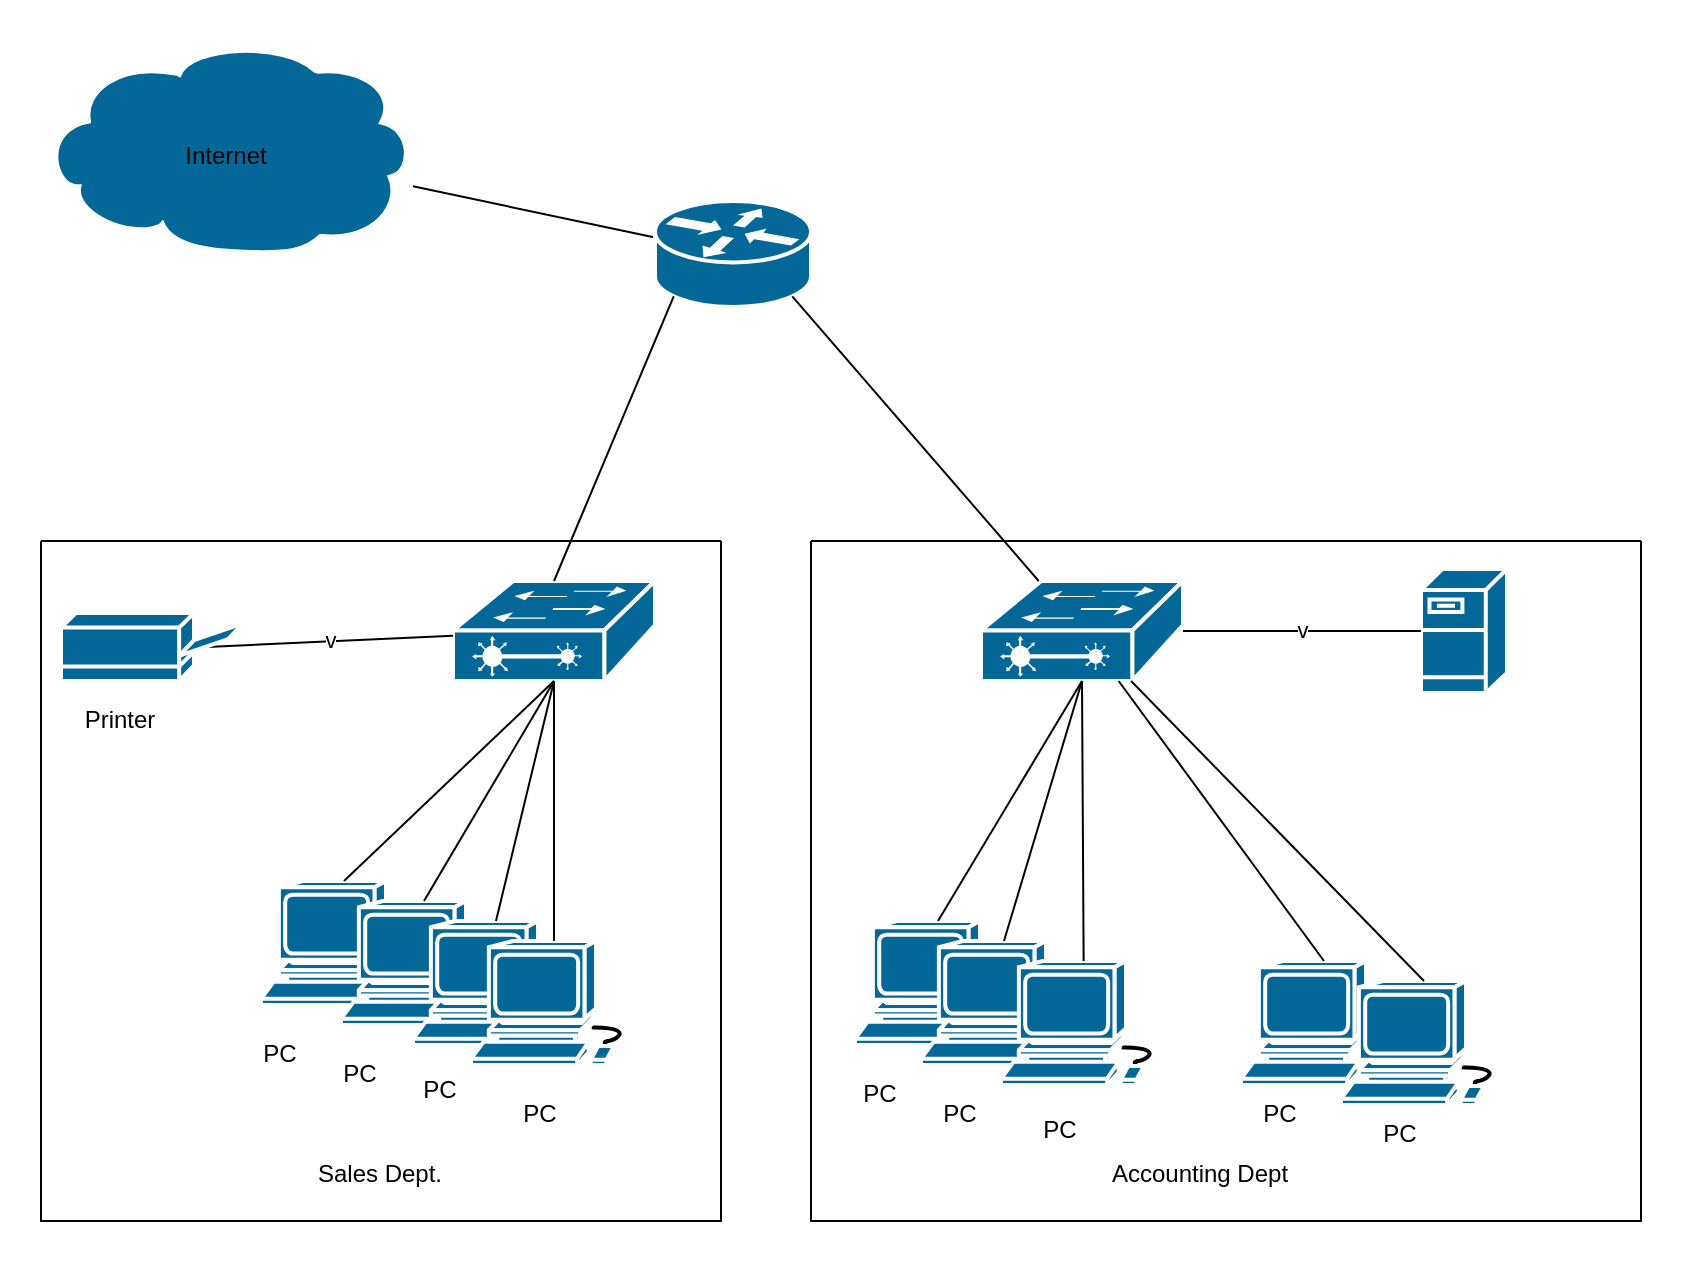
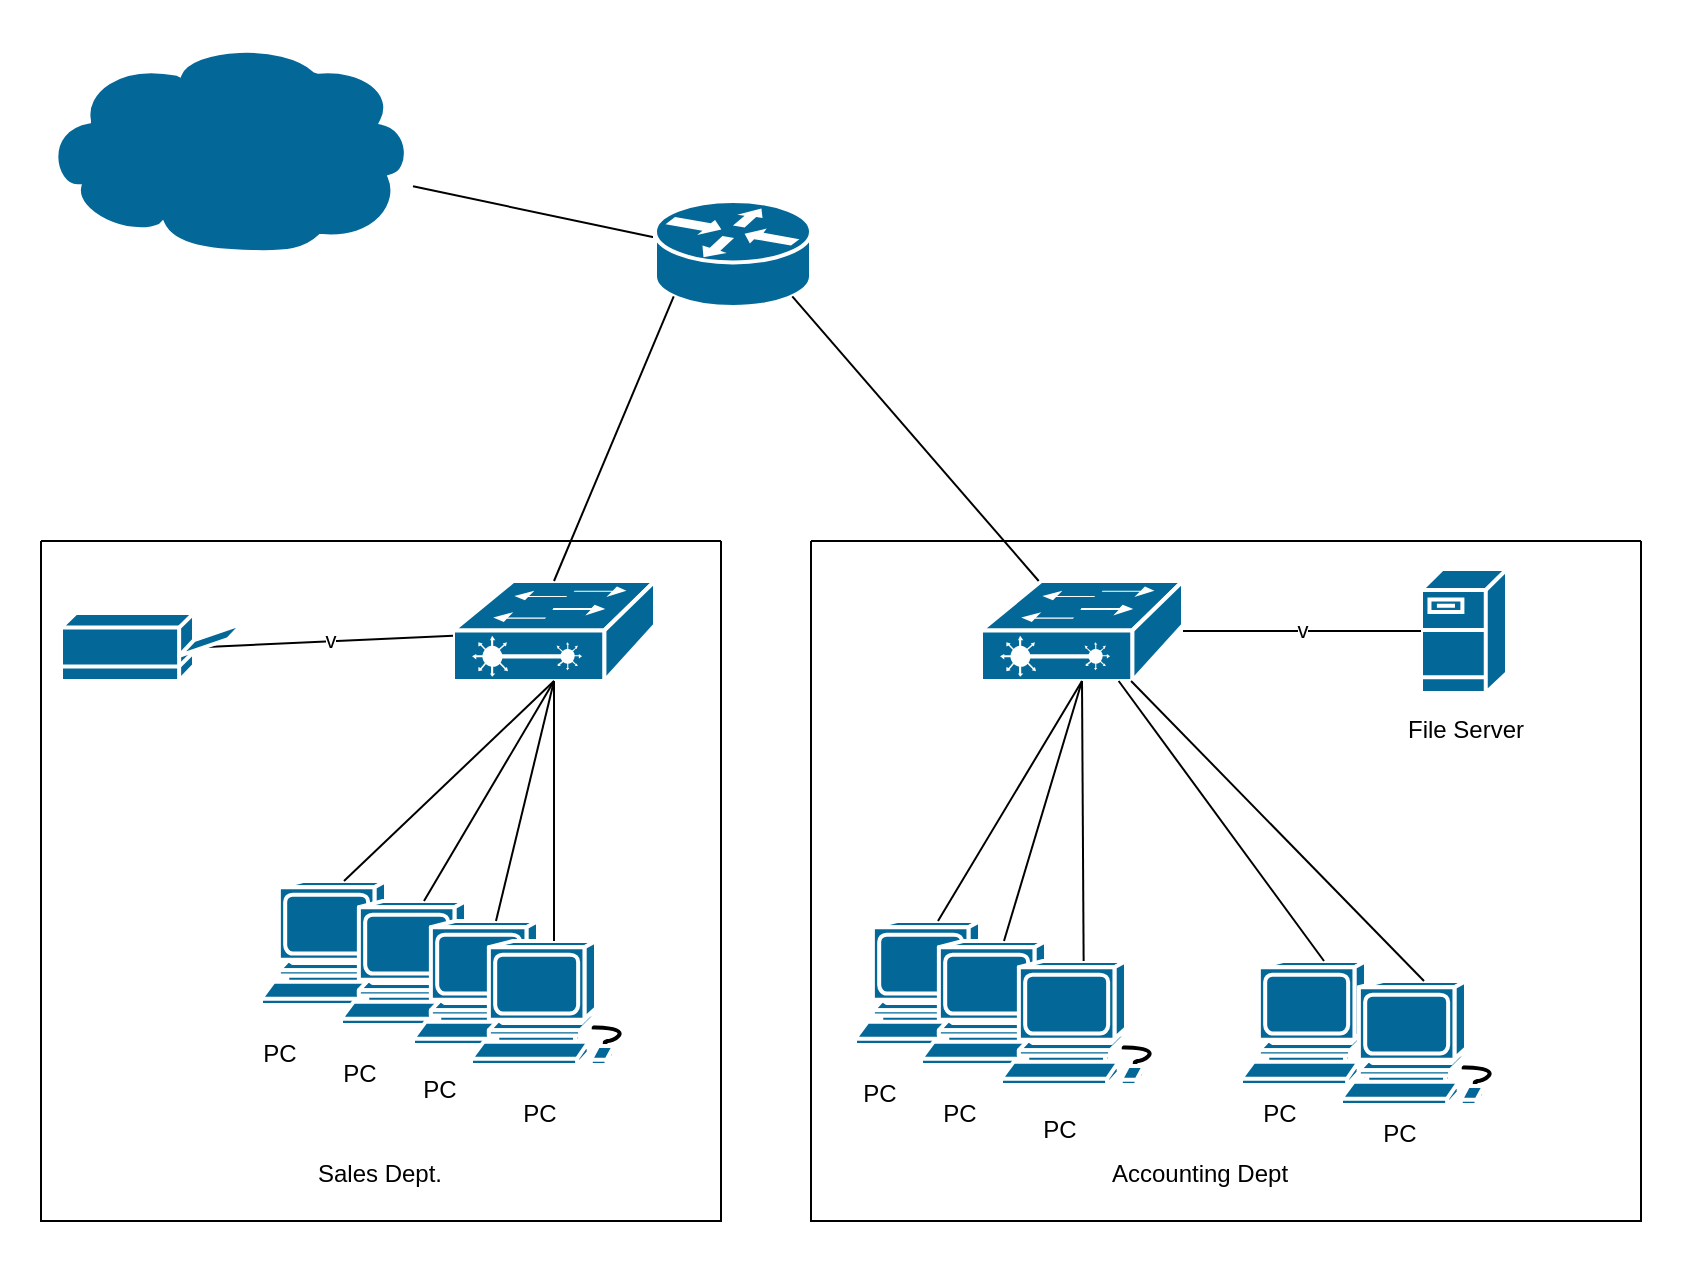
(227, 171) -> none
(121, 721) -> none
none -> (1467, 731)
